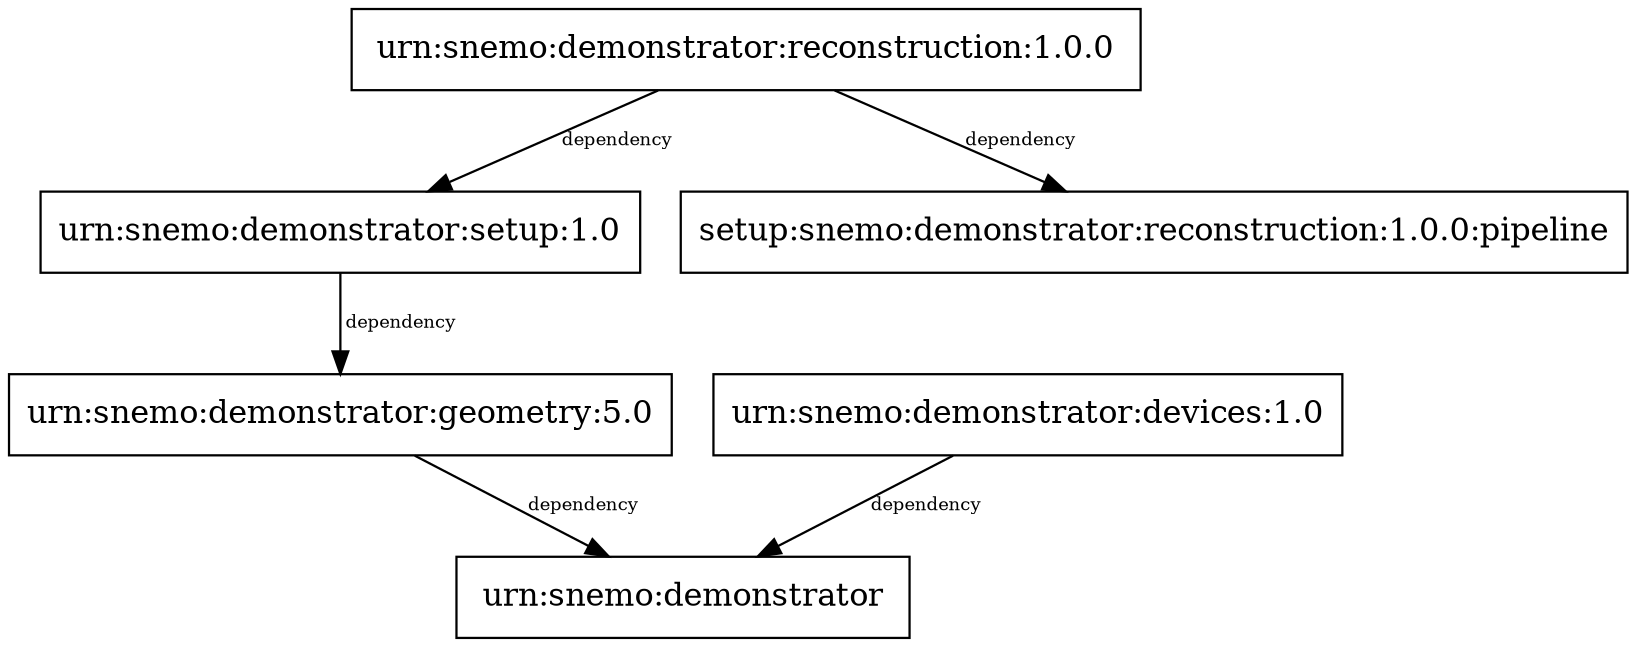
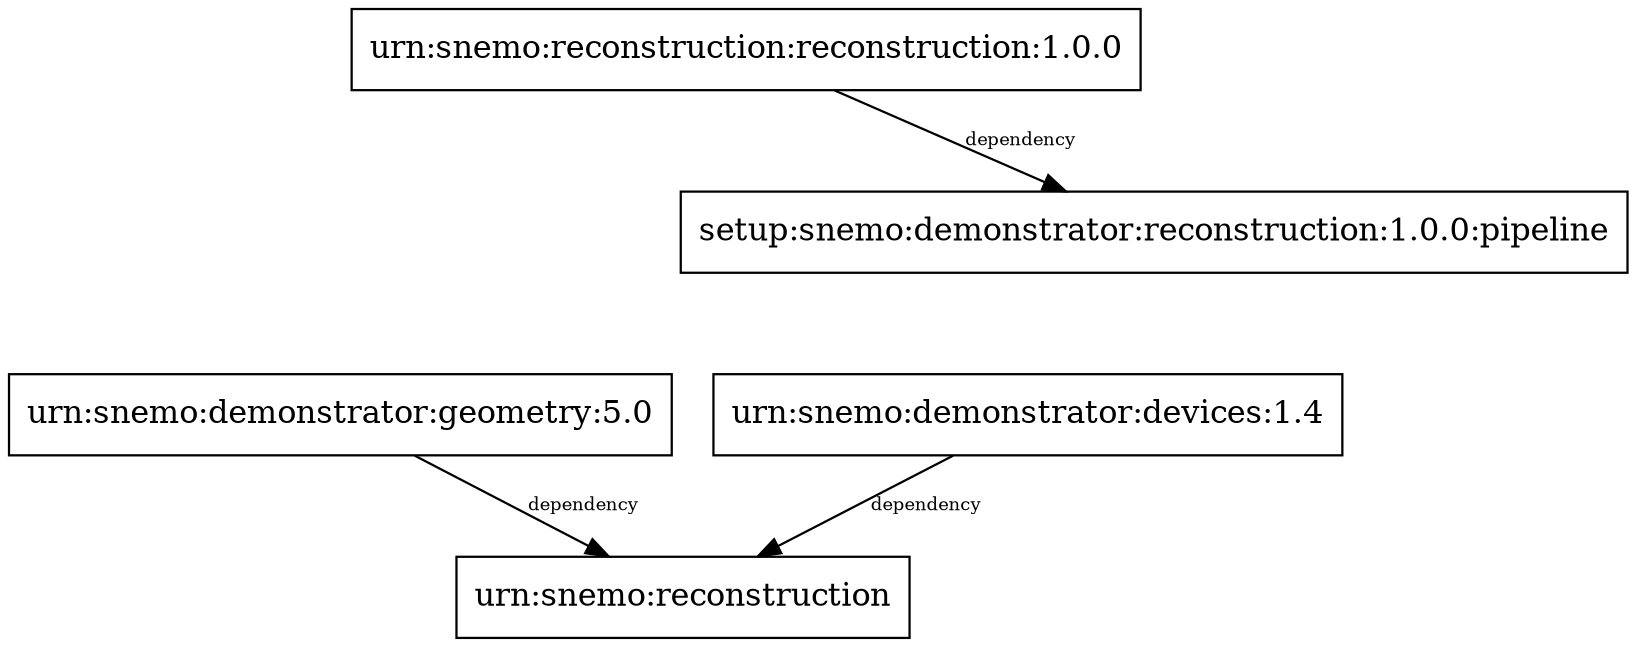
(746, 50) -> (746, 50)
(340, 232) -> none
(1028, 415) -> (1028, 415)
(683, 597) -> (683, 597)
